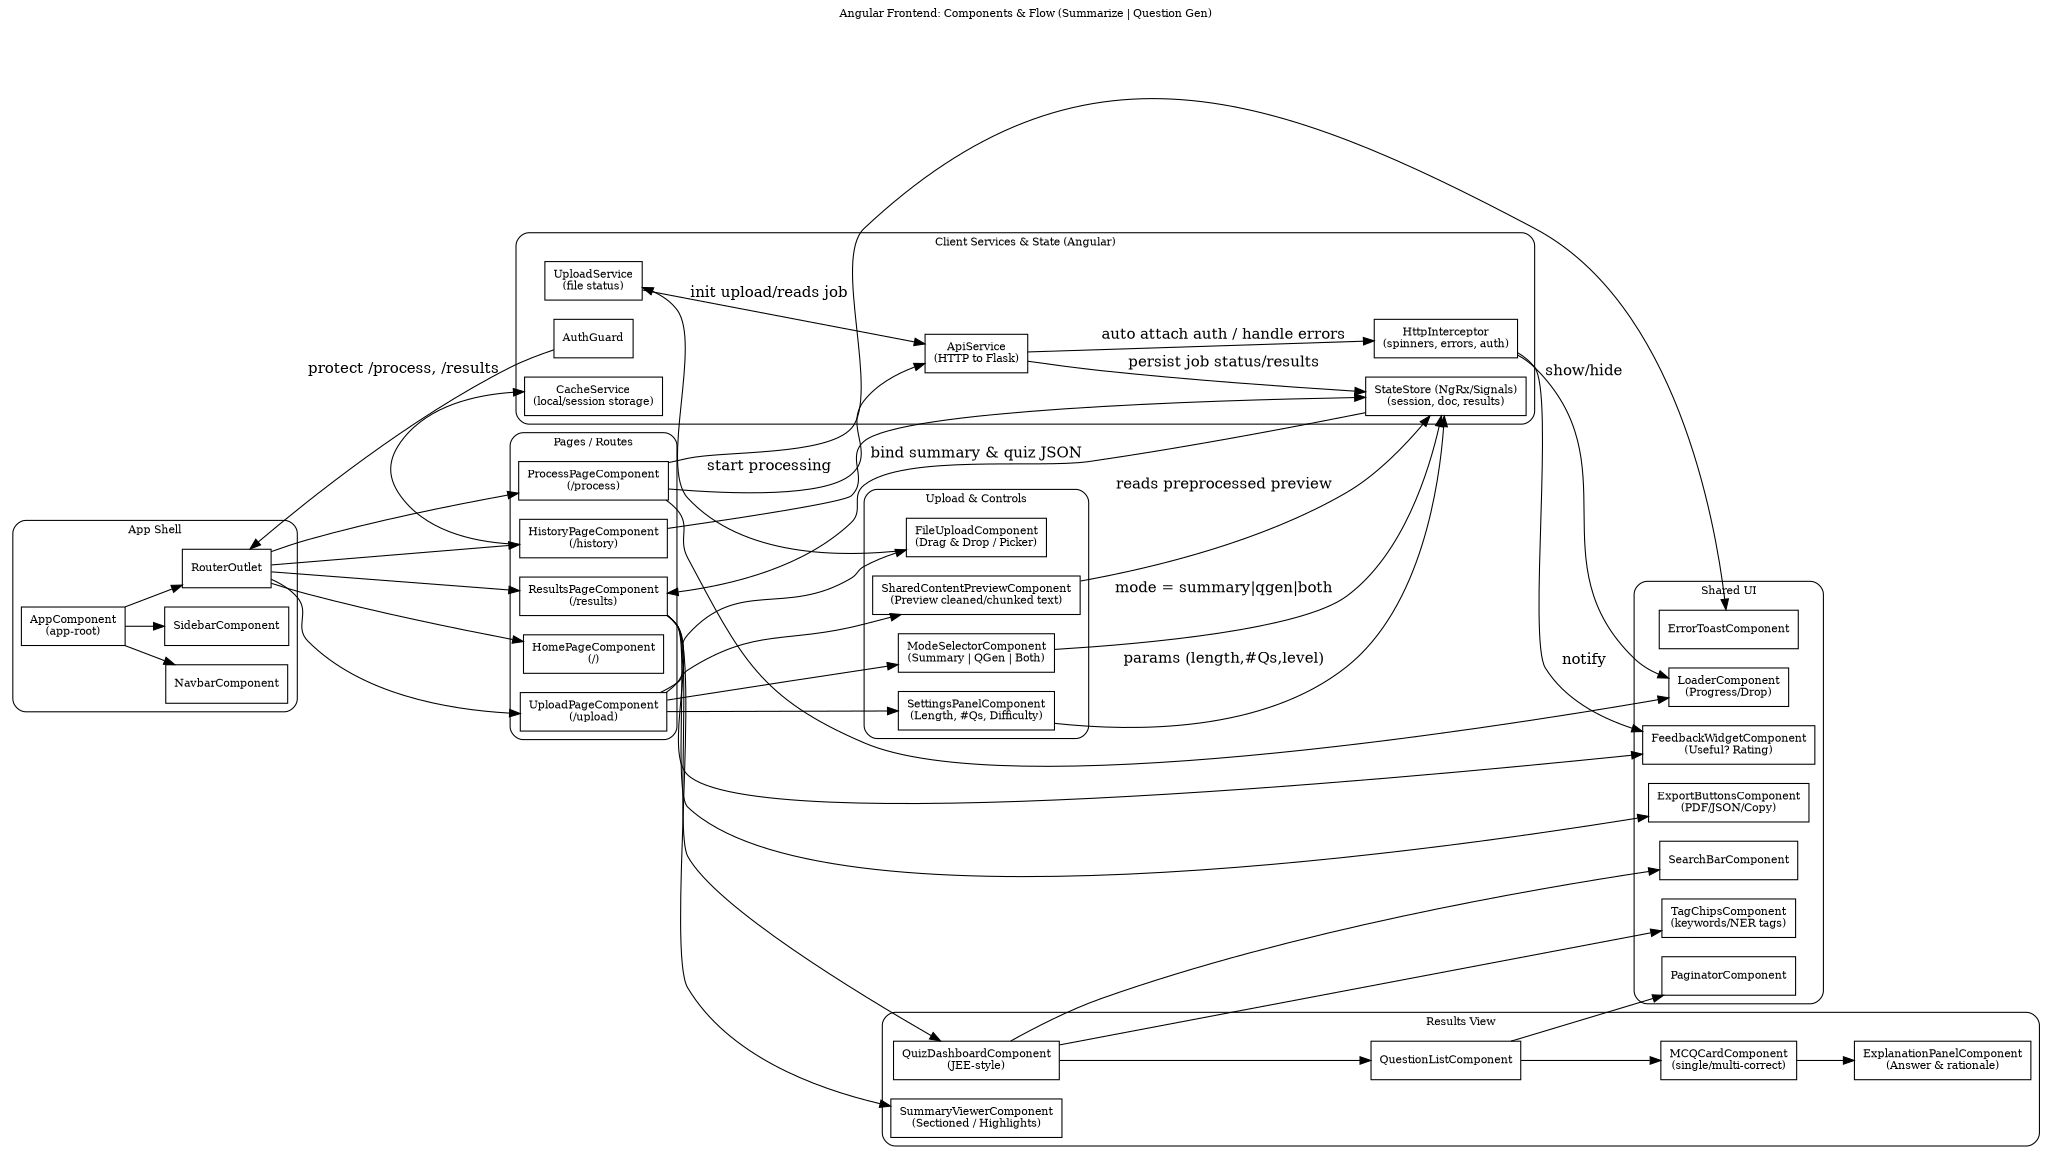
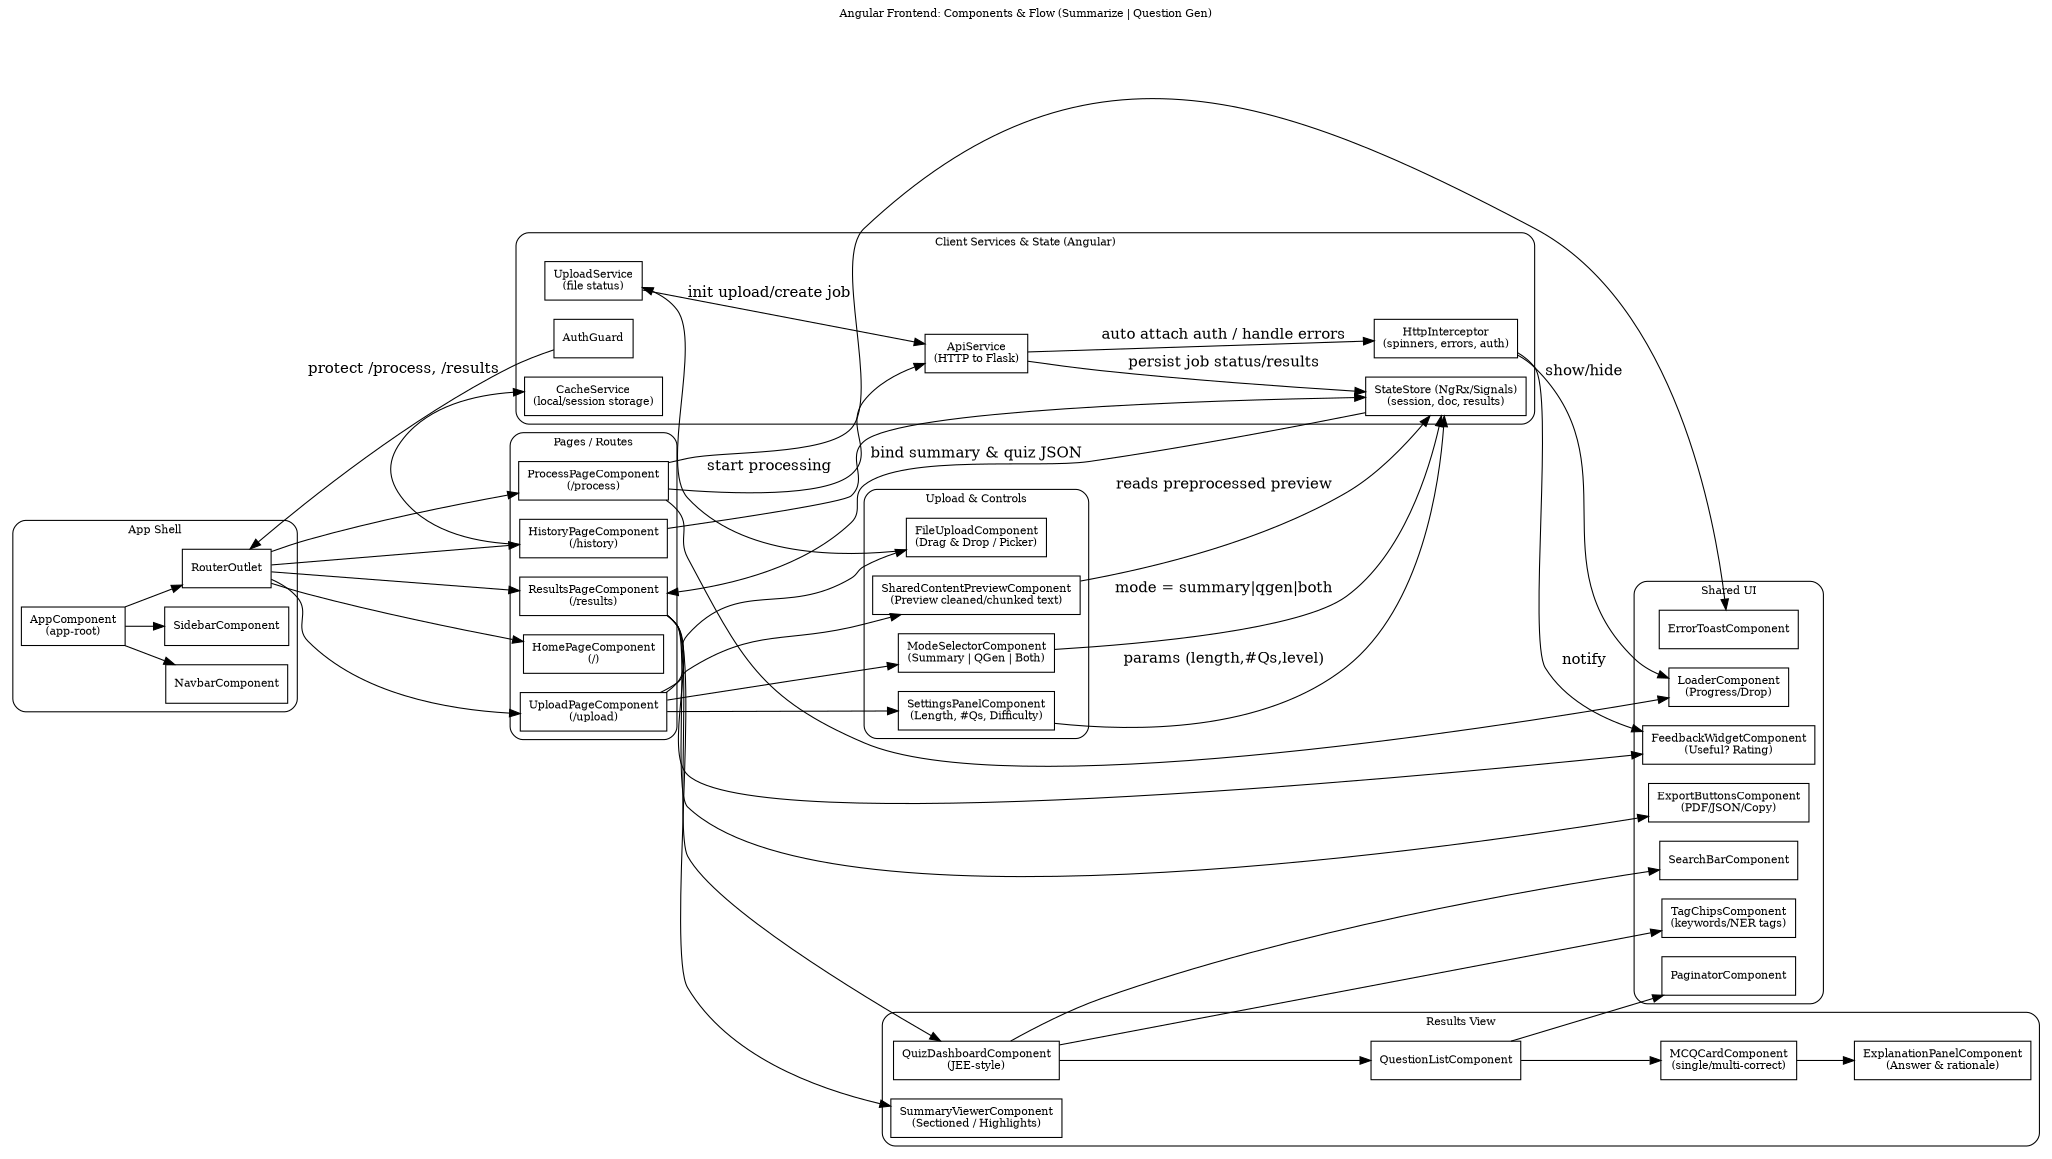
(769, 293) -> (769, 293)
